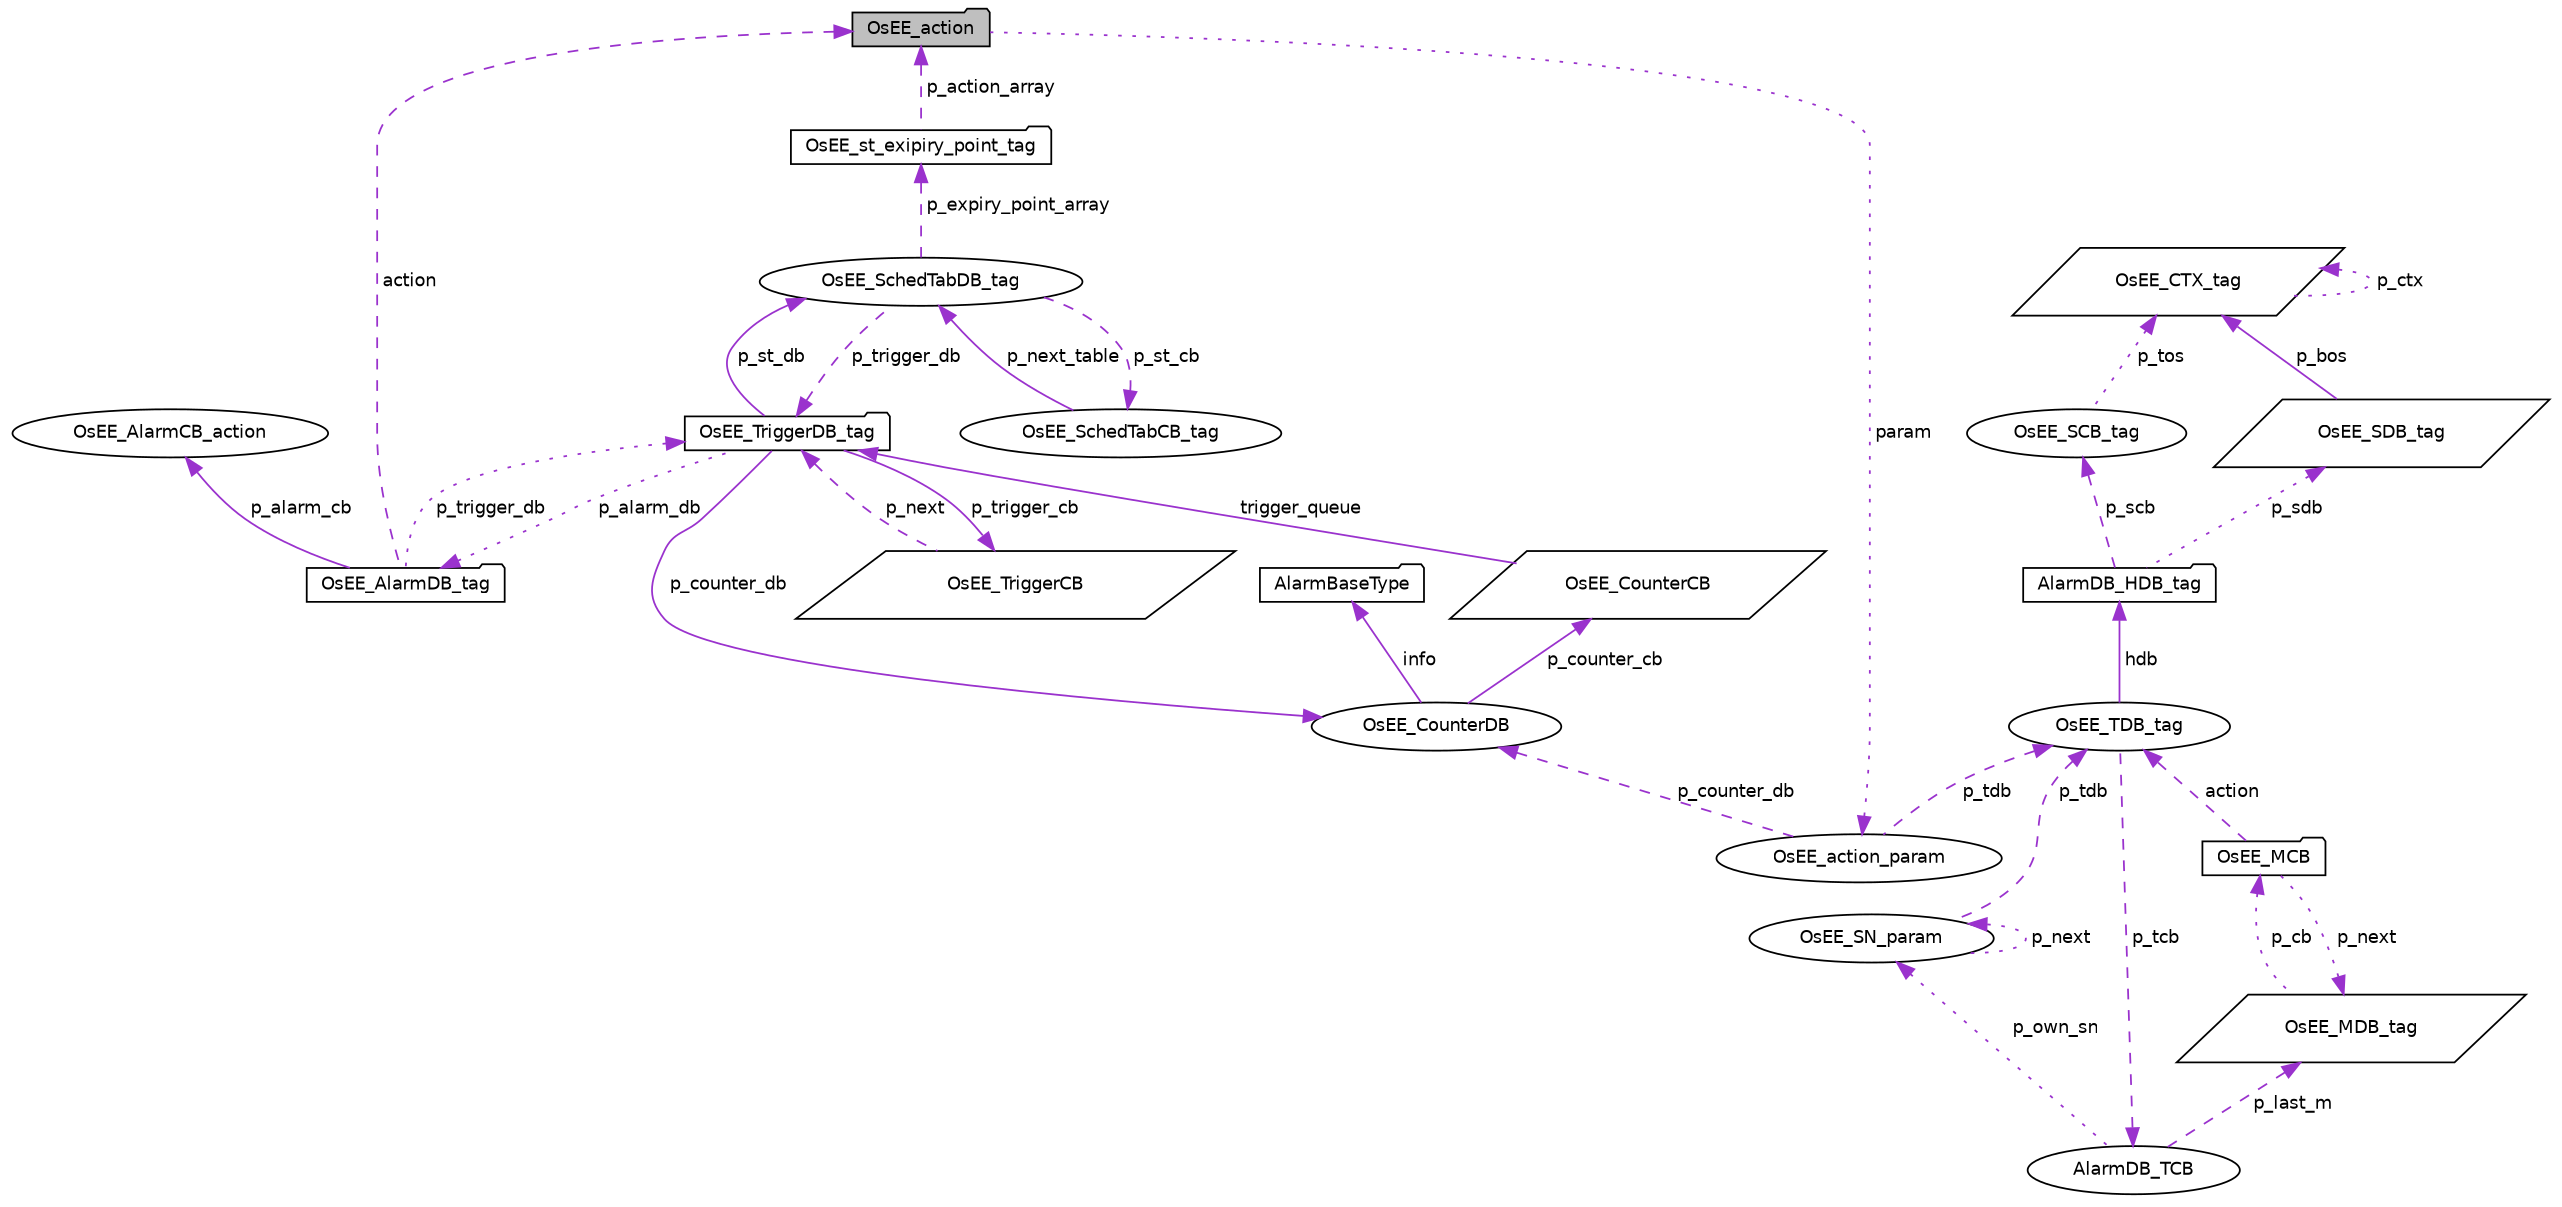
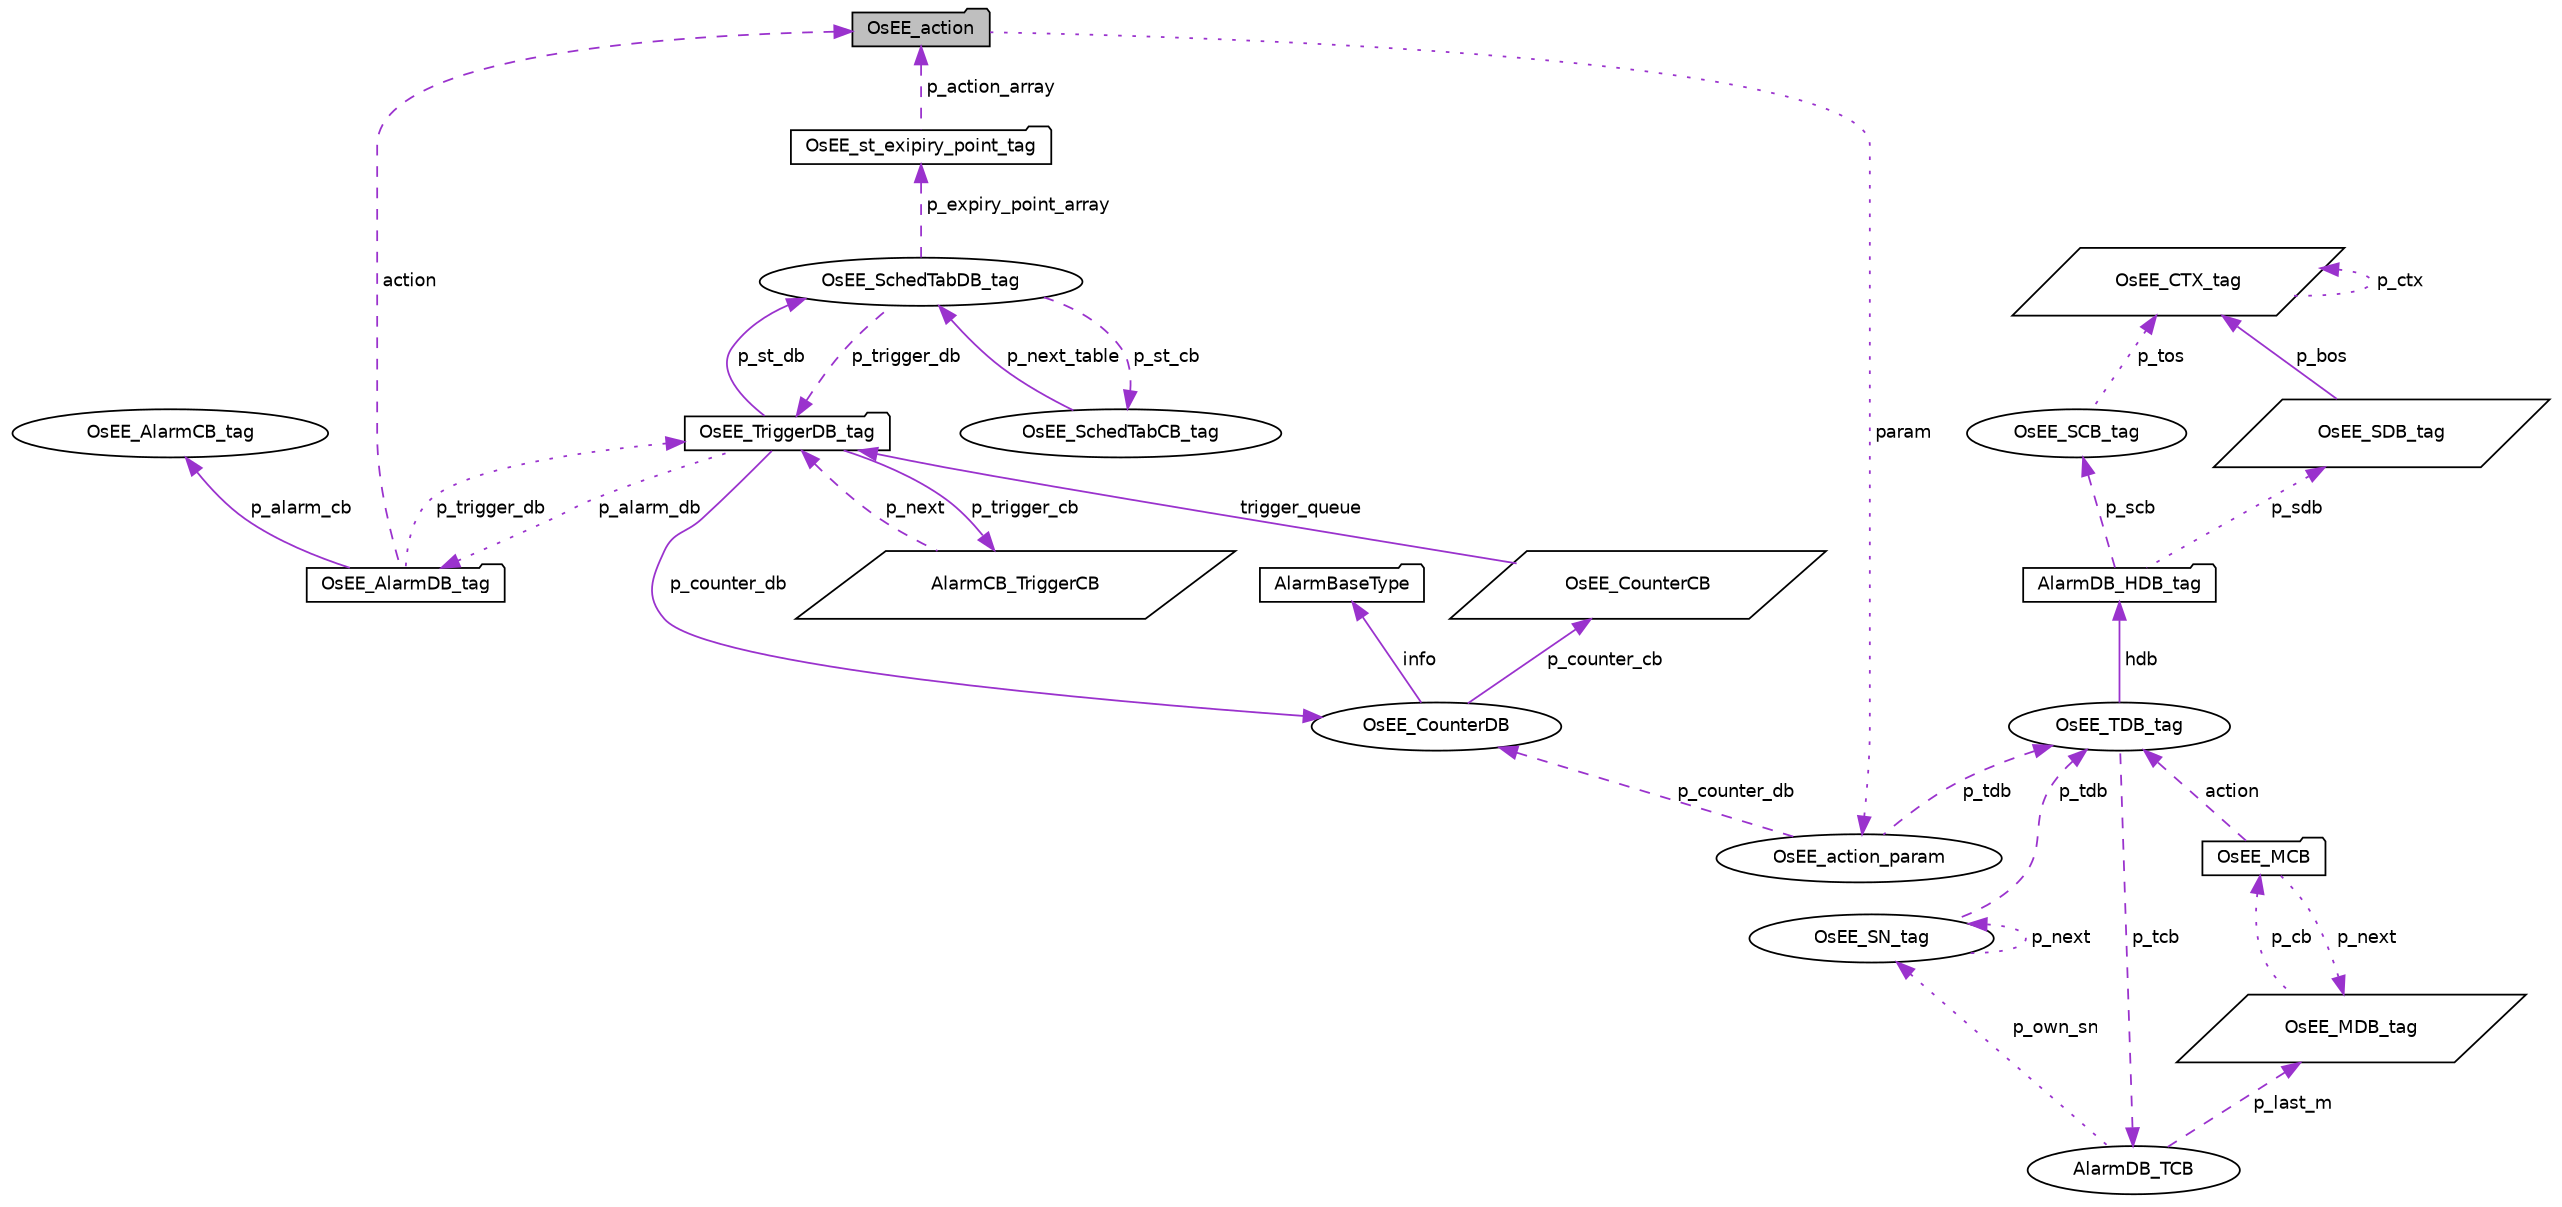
(170, 433) -> (170, 433)
(1016, 585) -> (1016, 585)
(1872, 938) -> (1872, 938)
